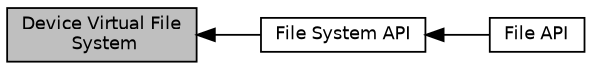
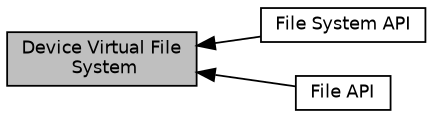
(467, 35) -> (255, 81)
